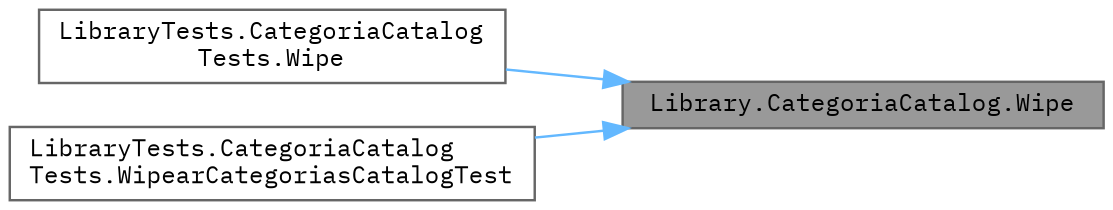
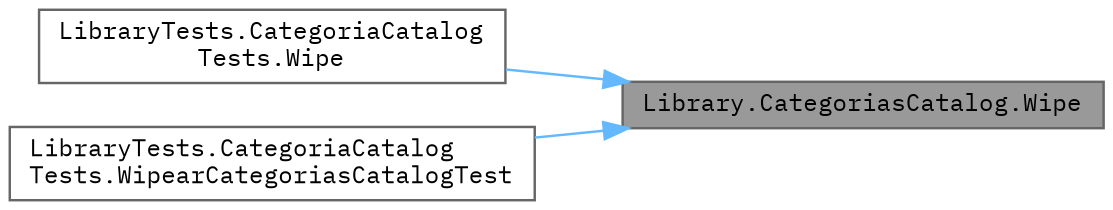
(863, 105) -> (863, 105)
